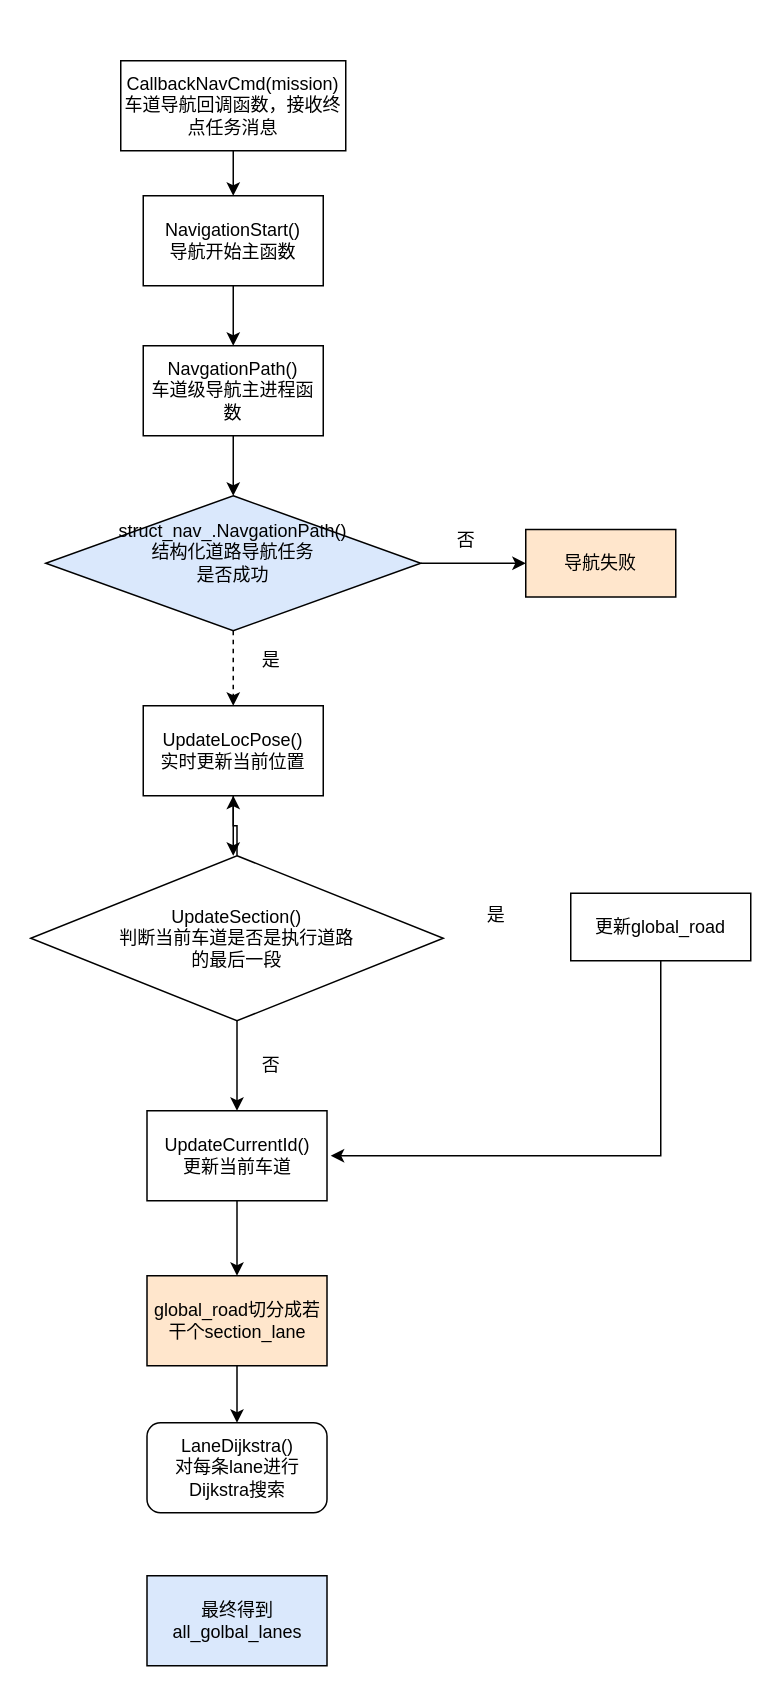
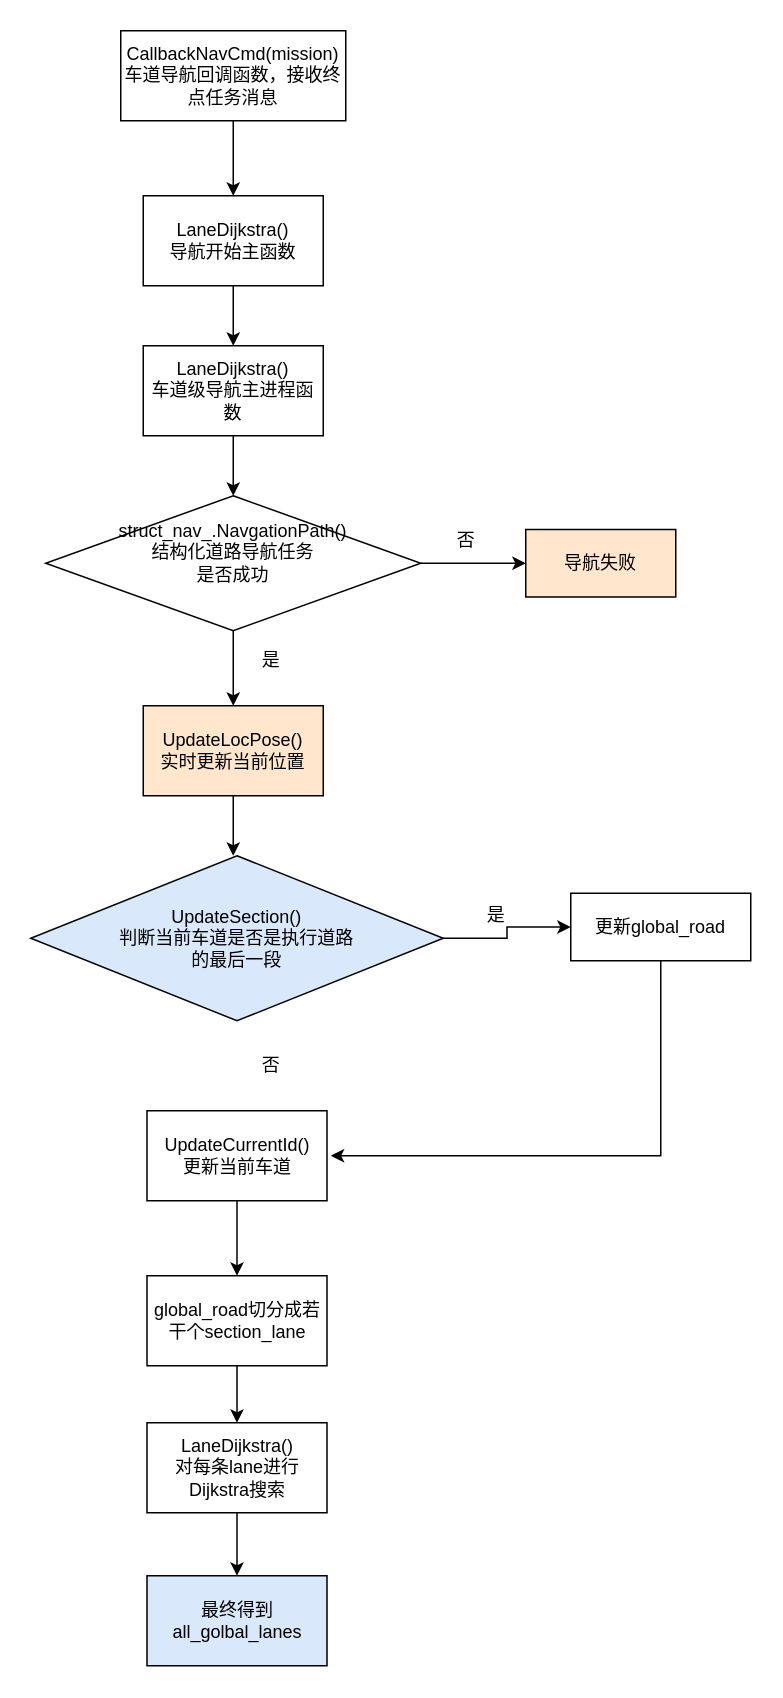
(233, 106) -> (233, 76)
(233, 241) -> (233, 241)
(233, 391) -> (233, 391)
(233, 563) -> (233, 563)
(233, 664) -> (233, 664)
(233, 751) -> (233, 751)
(237, 841) -> (507, 937)
(237, 938) -> (237, 938)
(237, 1061) -> none
(237, 1321) -> (237, 1321)
(237, 1468) -> (237, 1468)
none -> (237, 1539)
